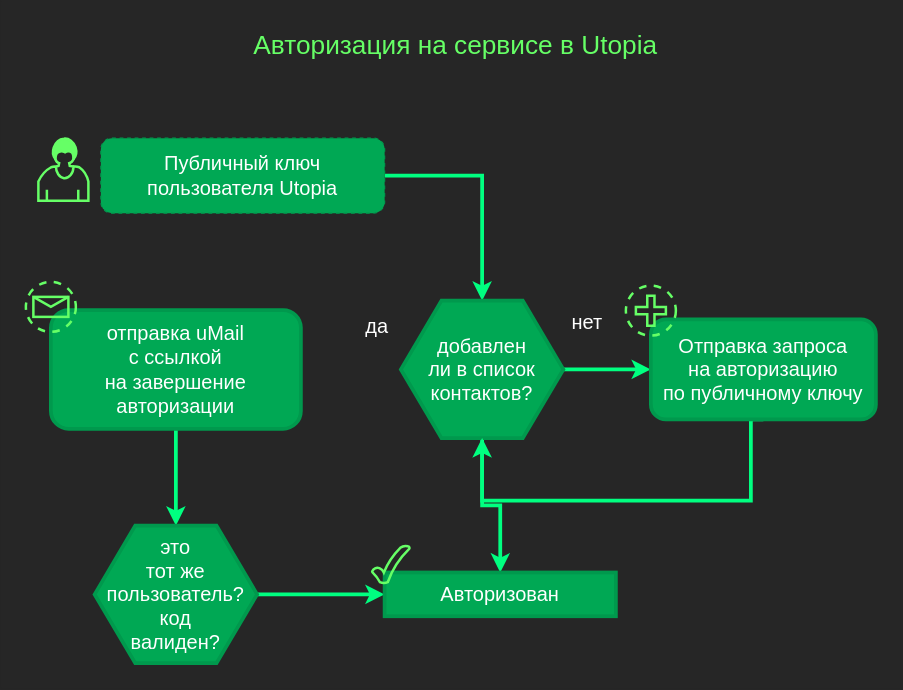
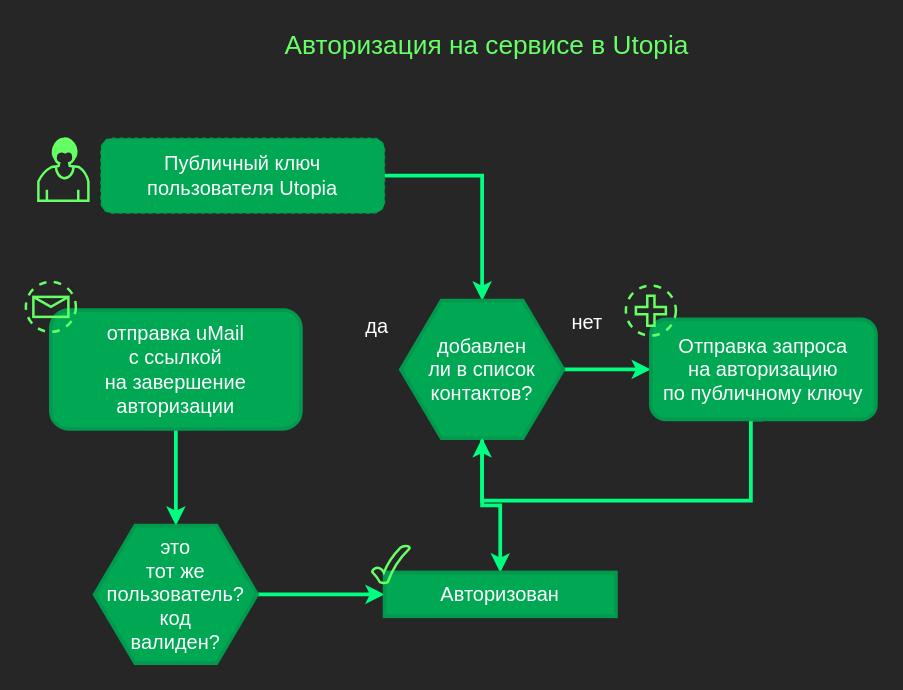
(456, 44) -> (487, 44)
